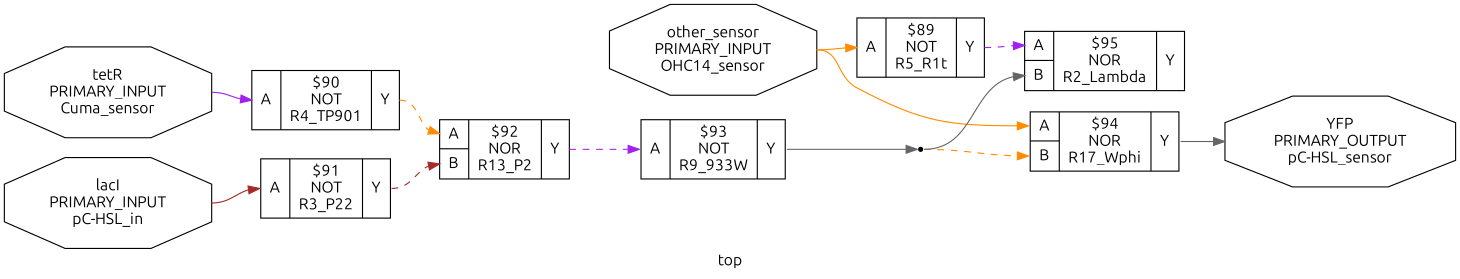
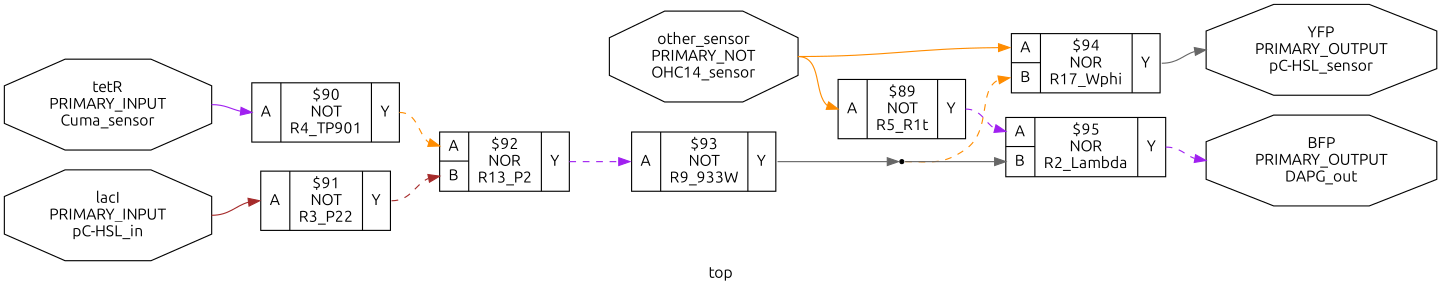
(713, 50) -> (704, 57)
none -> (1321, 161)
